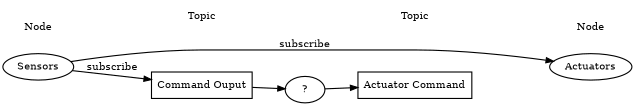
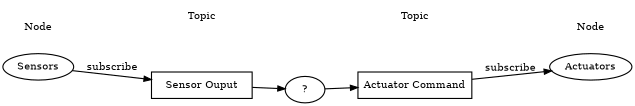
(308, 50) -> (508, 75)
(202, 85) -> (202, 85)
